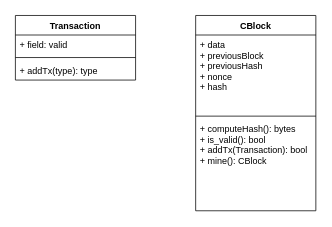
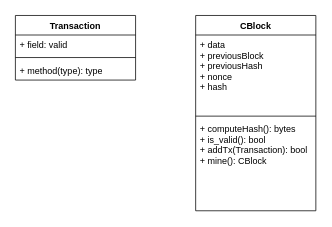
(64, 71) -> (67, 71)
